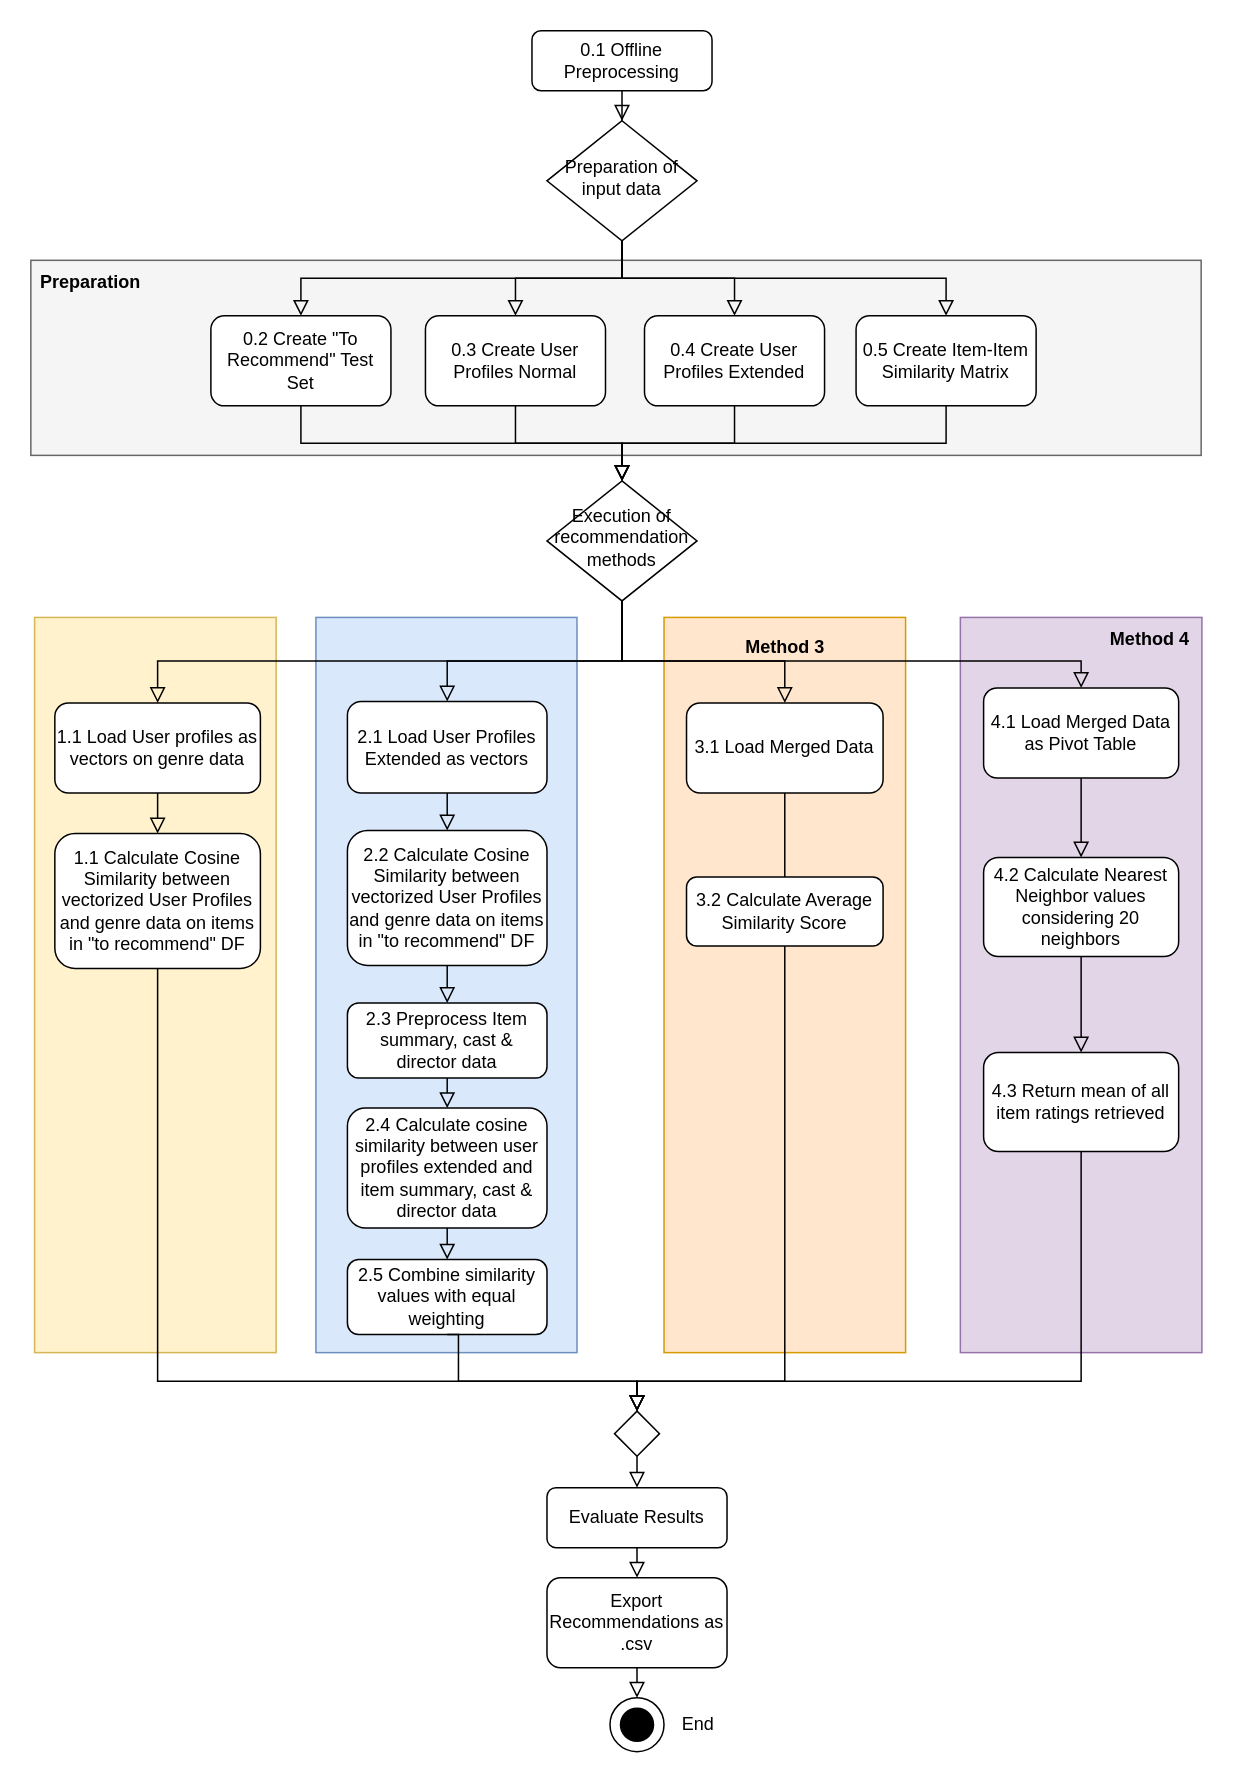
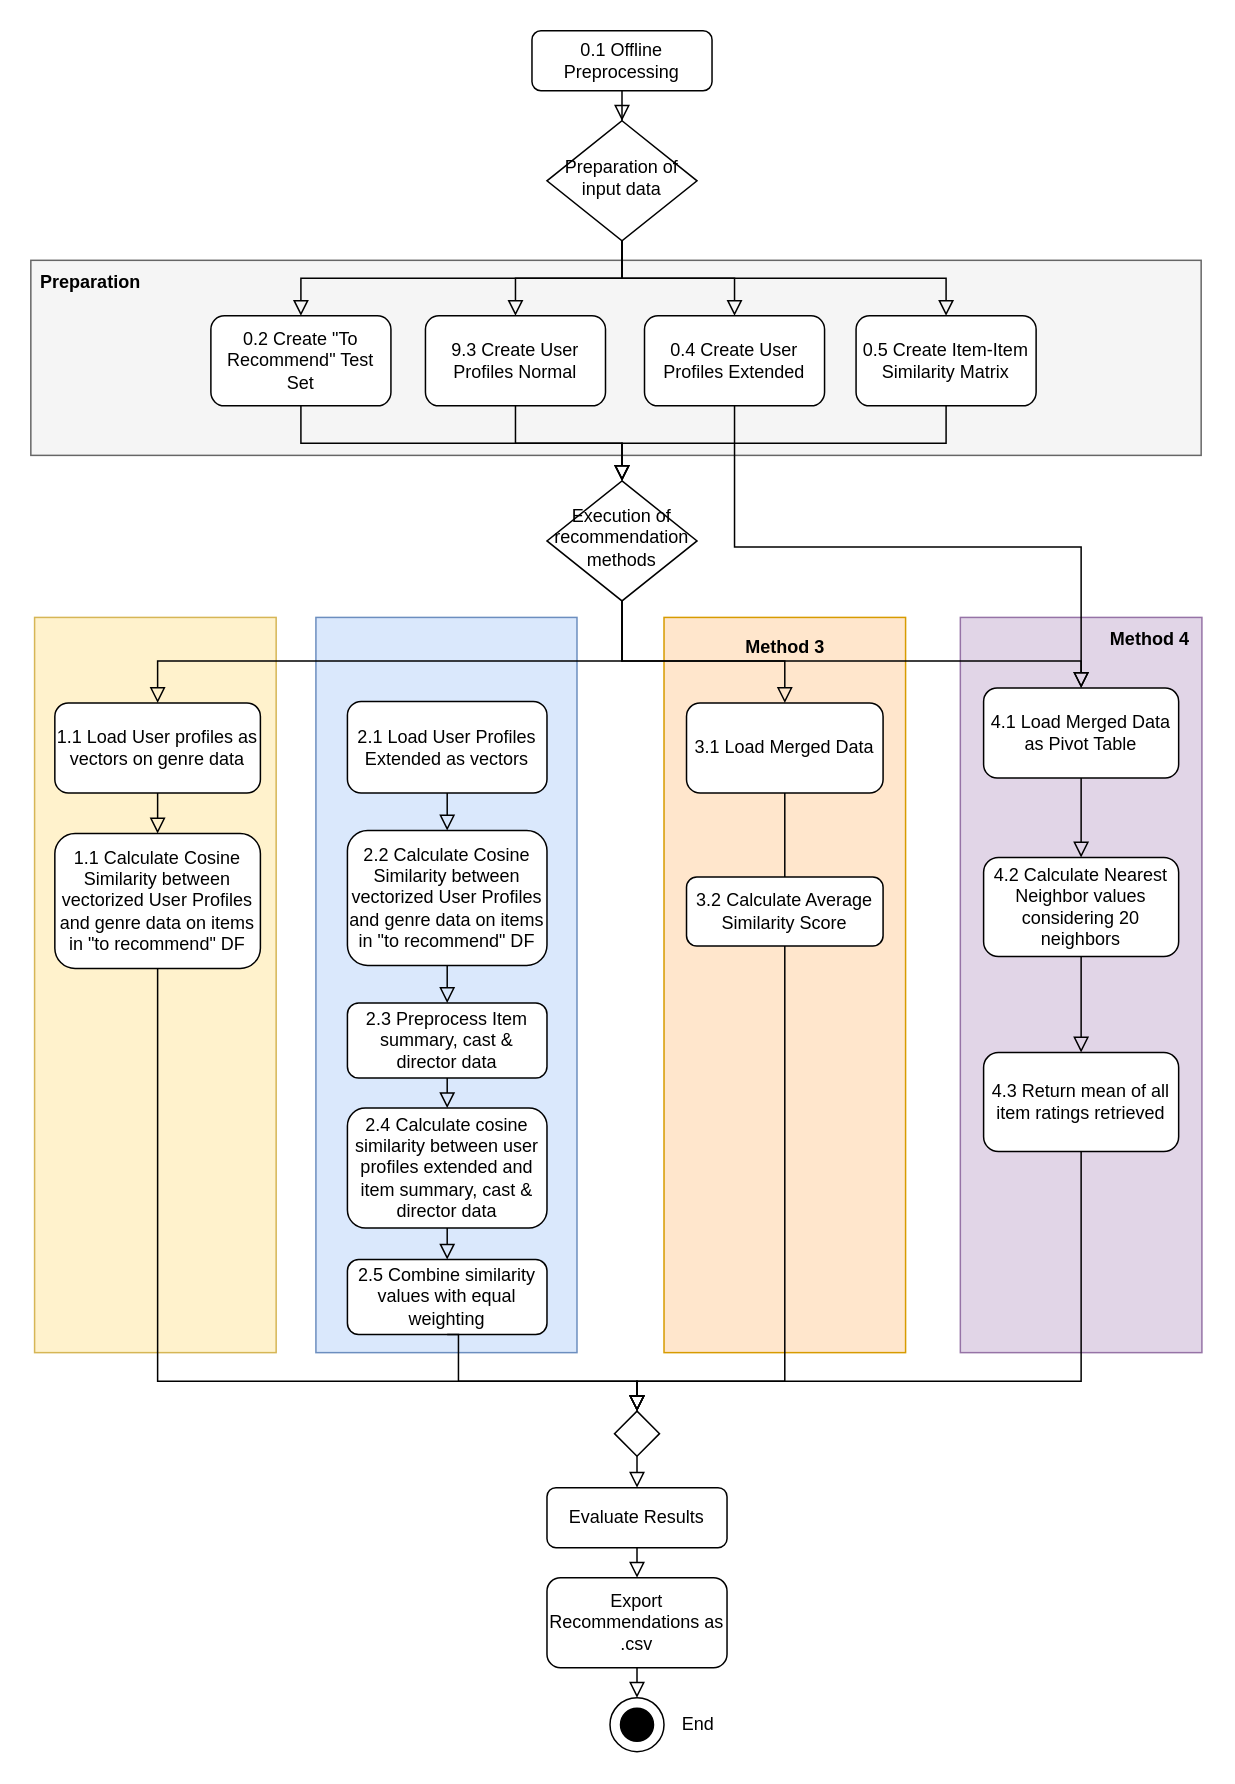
(515, 361) -> (515, 361)
(734, 440) -> (913, 547)
(447, 674) -> none
